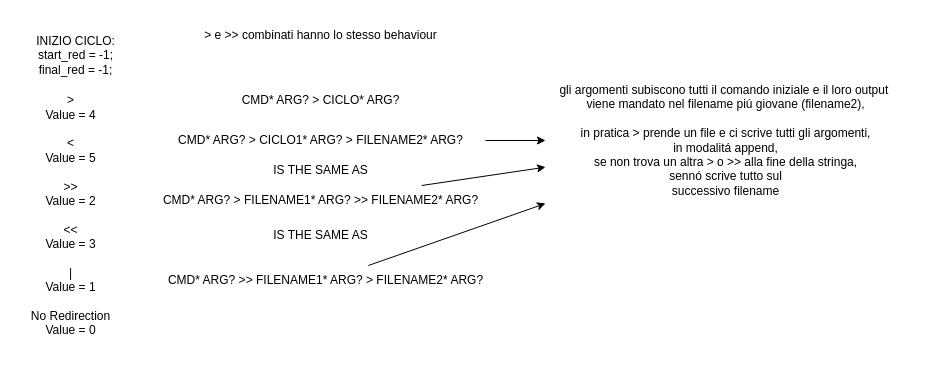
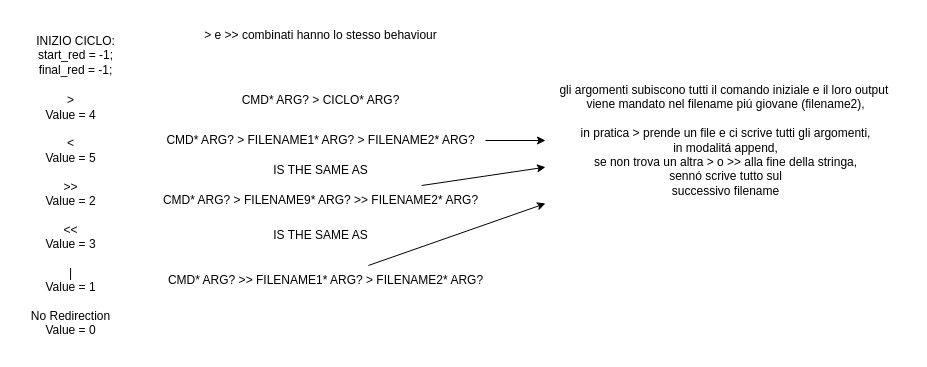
(321, 141) -> (321, 141)
(321, 201) -> (321, 201)
